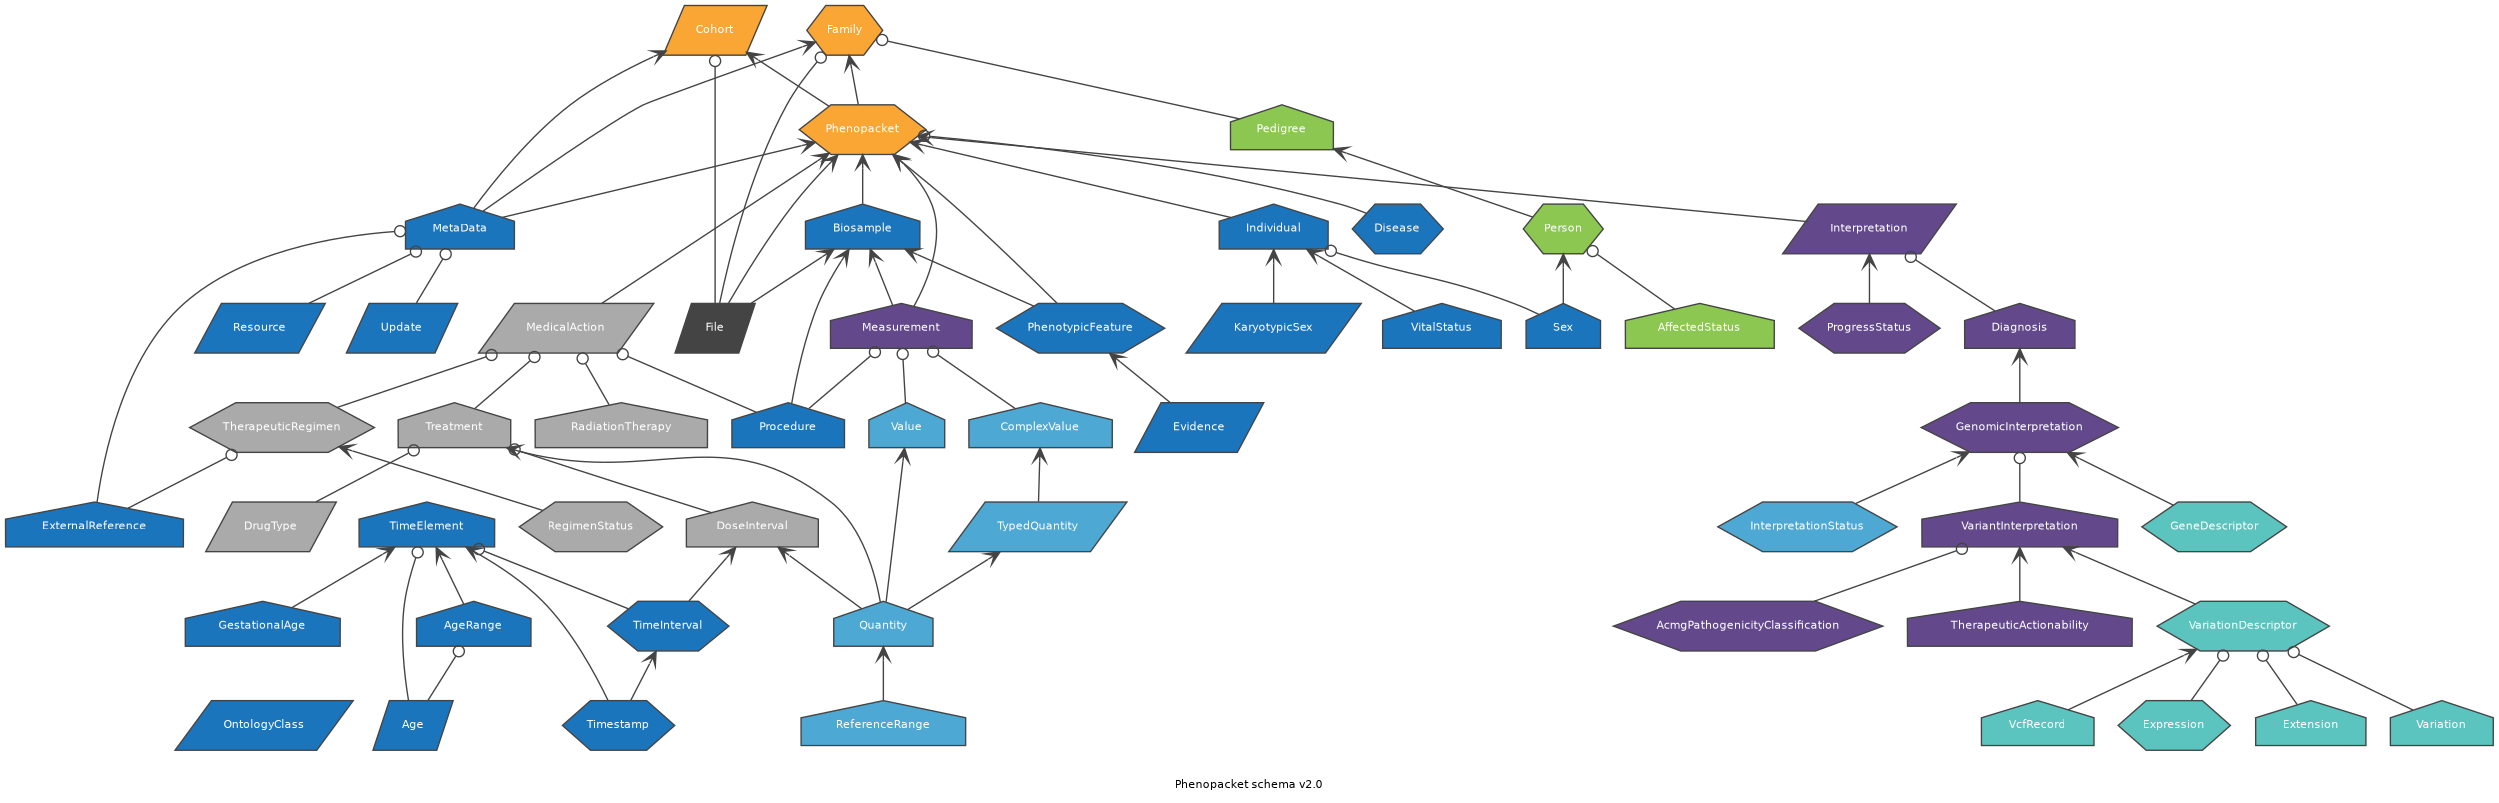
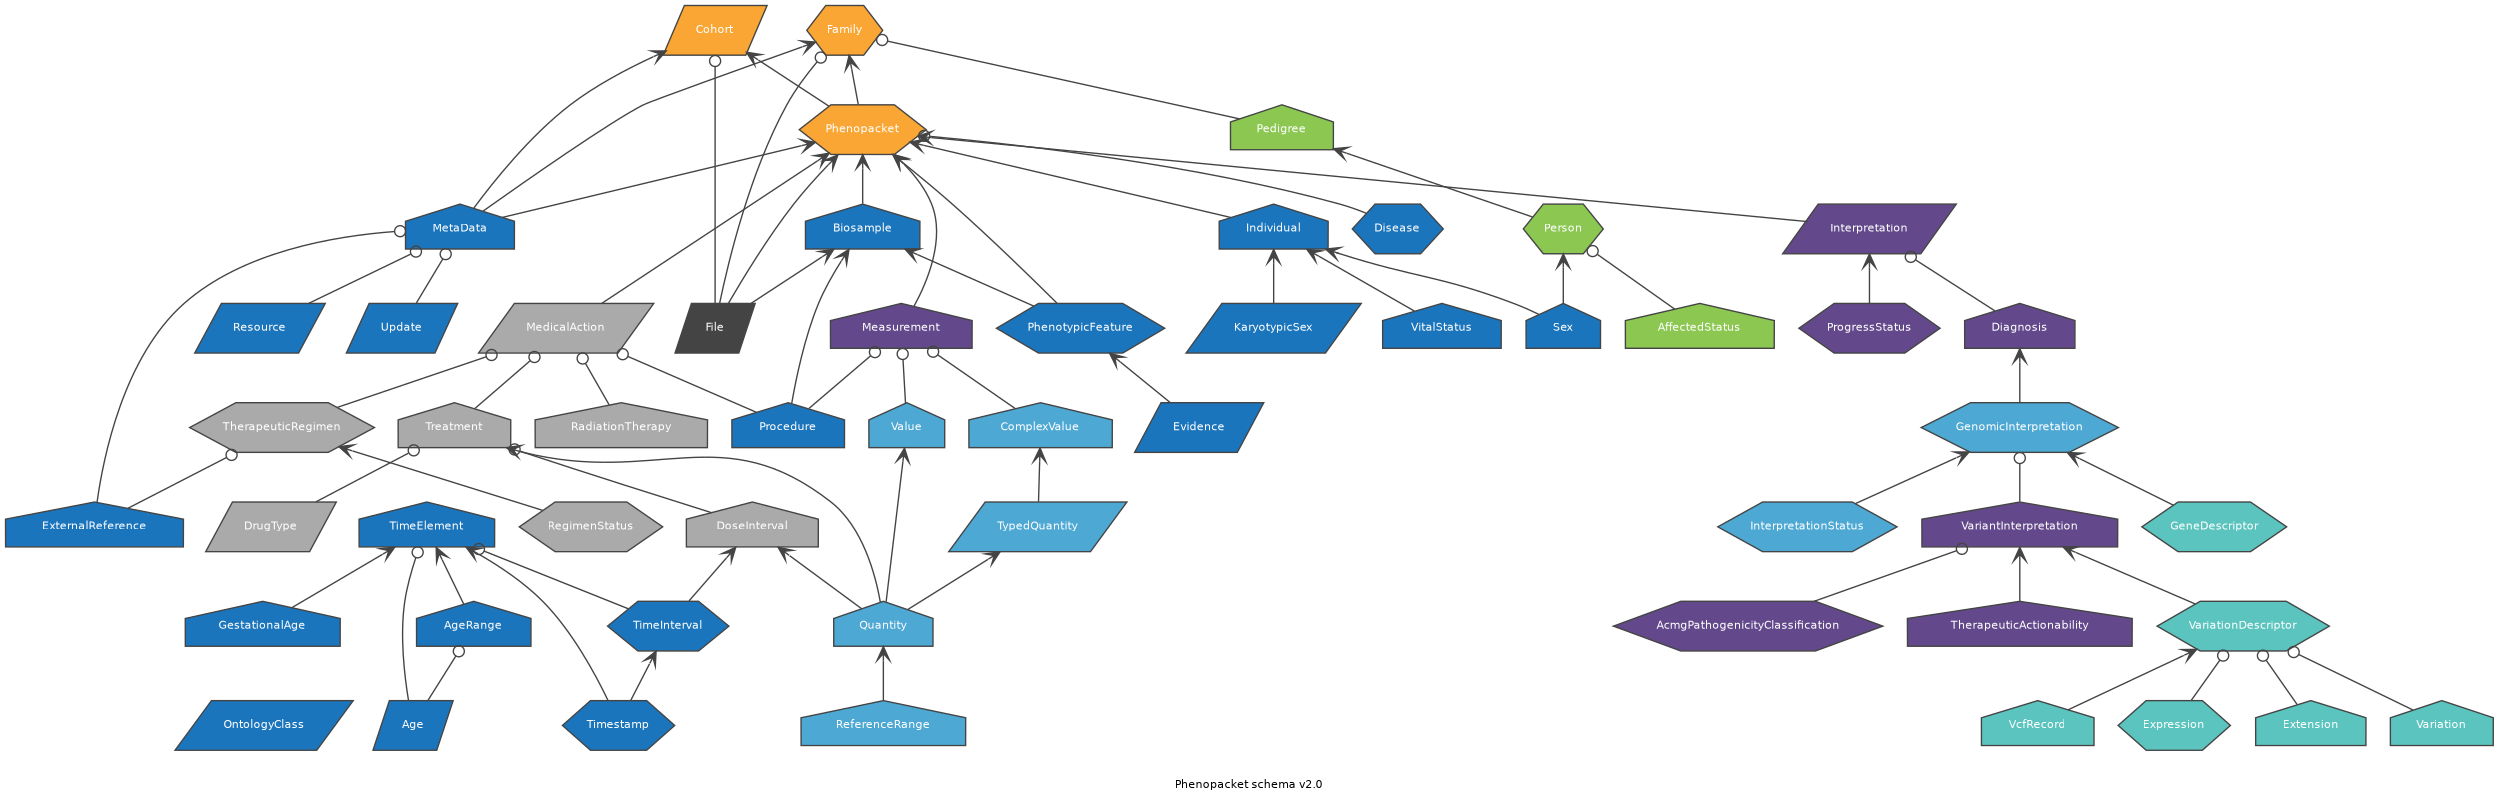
(1439, 280) -> (1439, 280)
(884, 284) -> none
(2020, 428) -> (2020, 428)
